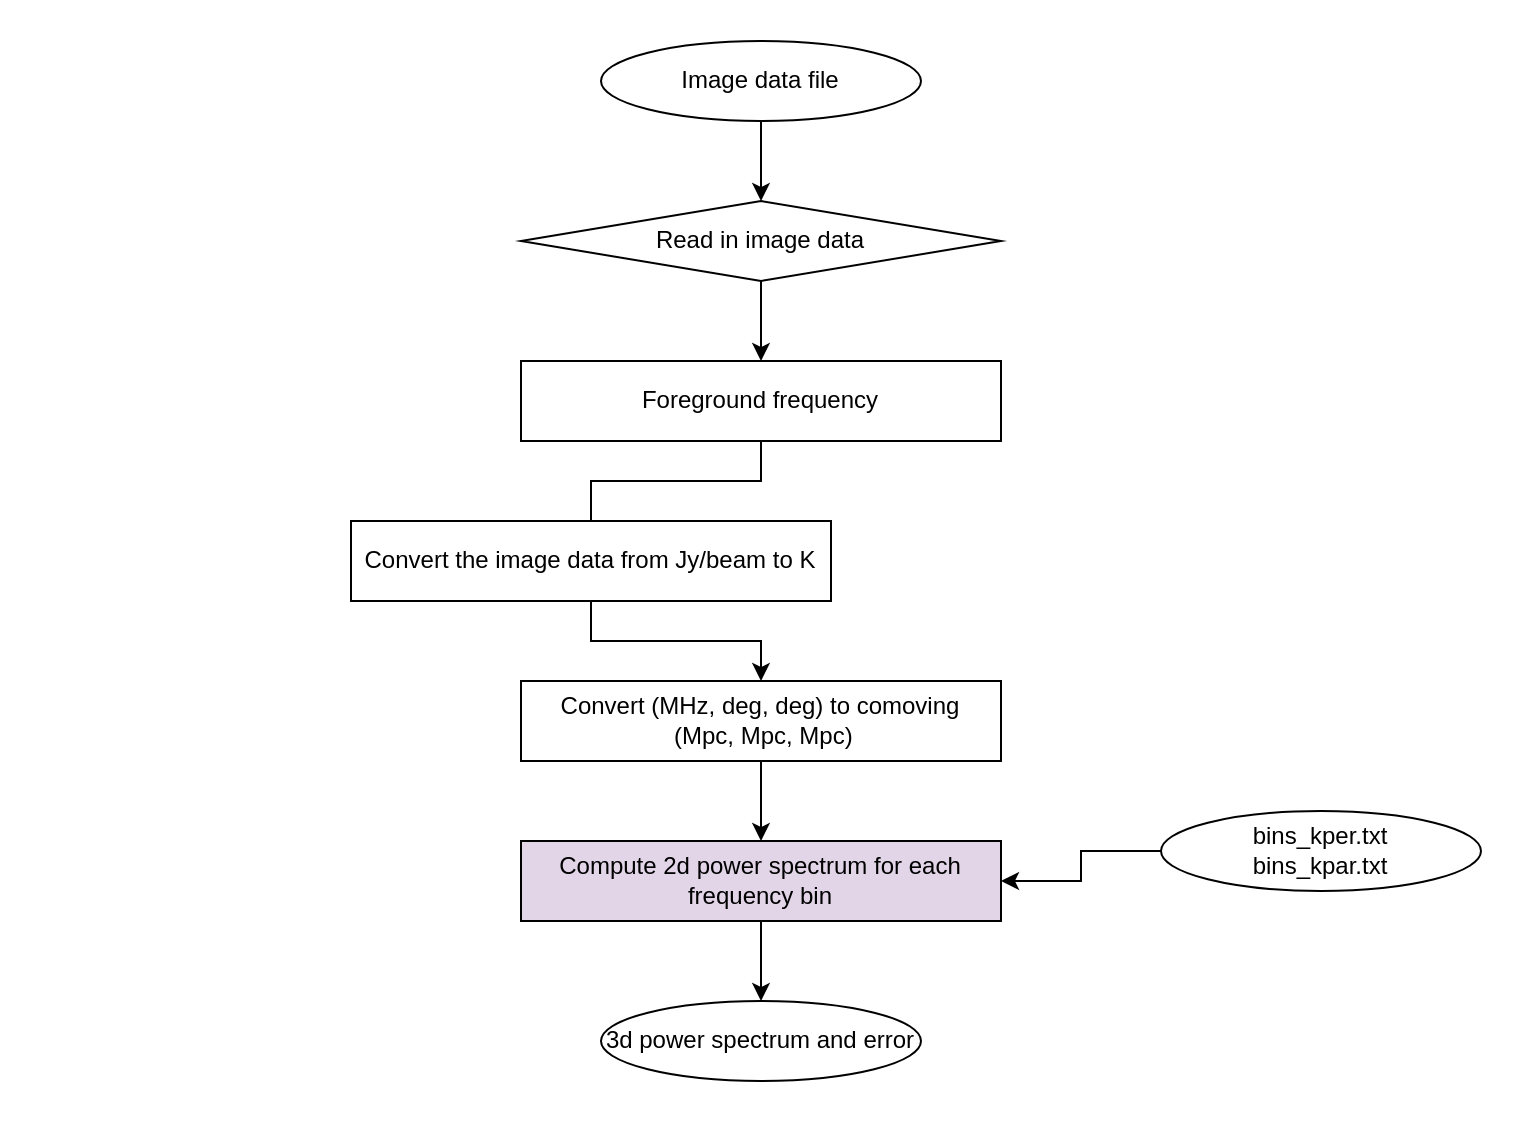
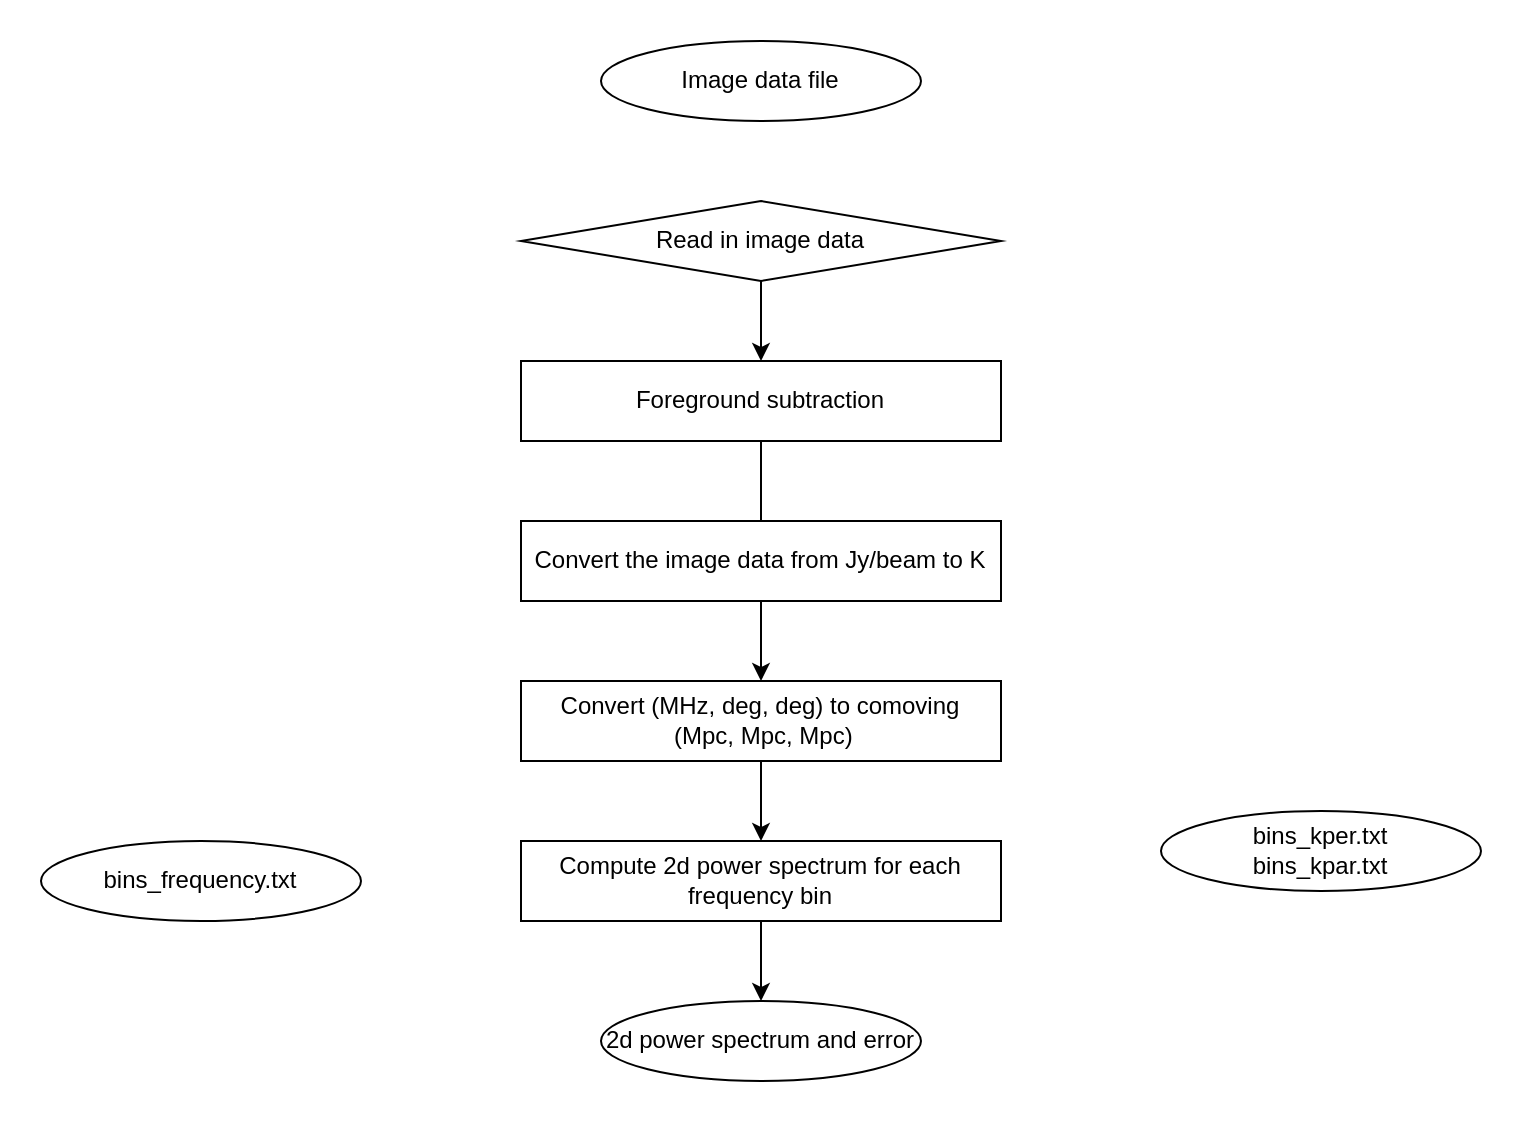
(761, 154) -> none
(761, 401) -> (761, 401)
(591, 561) -> (761, 561)
(1081, 859) -> none
none -> (201, 881)
(761, 881) -> (761, 881)
(761, 1041) -> (761, 1041)
